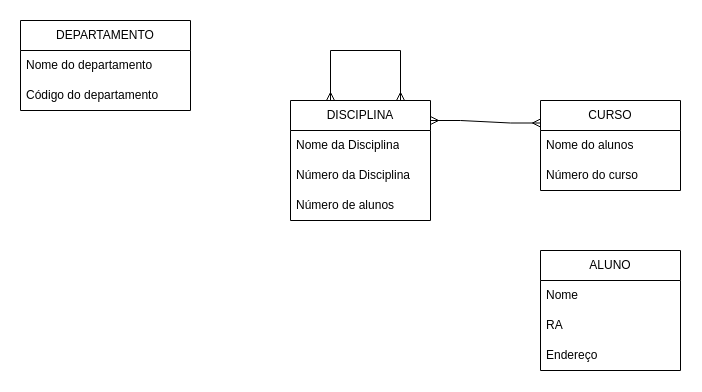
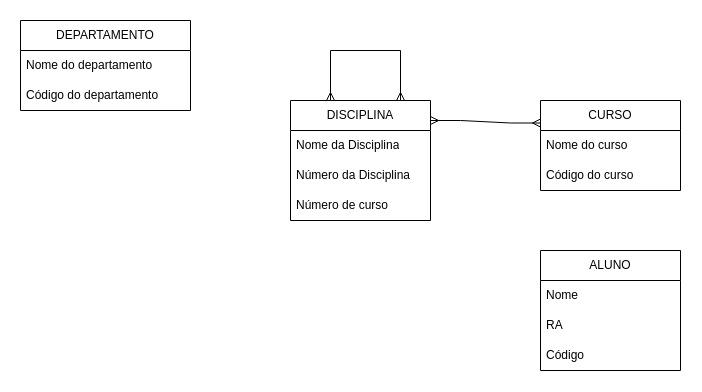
(589, 146) -> (587, 146)
(594, 176) -> (592, 176)
(346, 206) -> (344, 206)
(573, 356) -> (565, 356)
